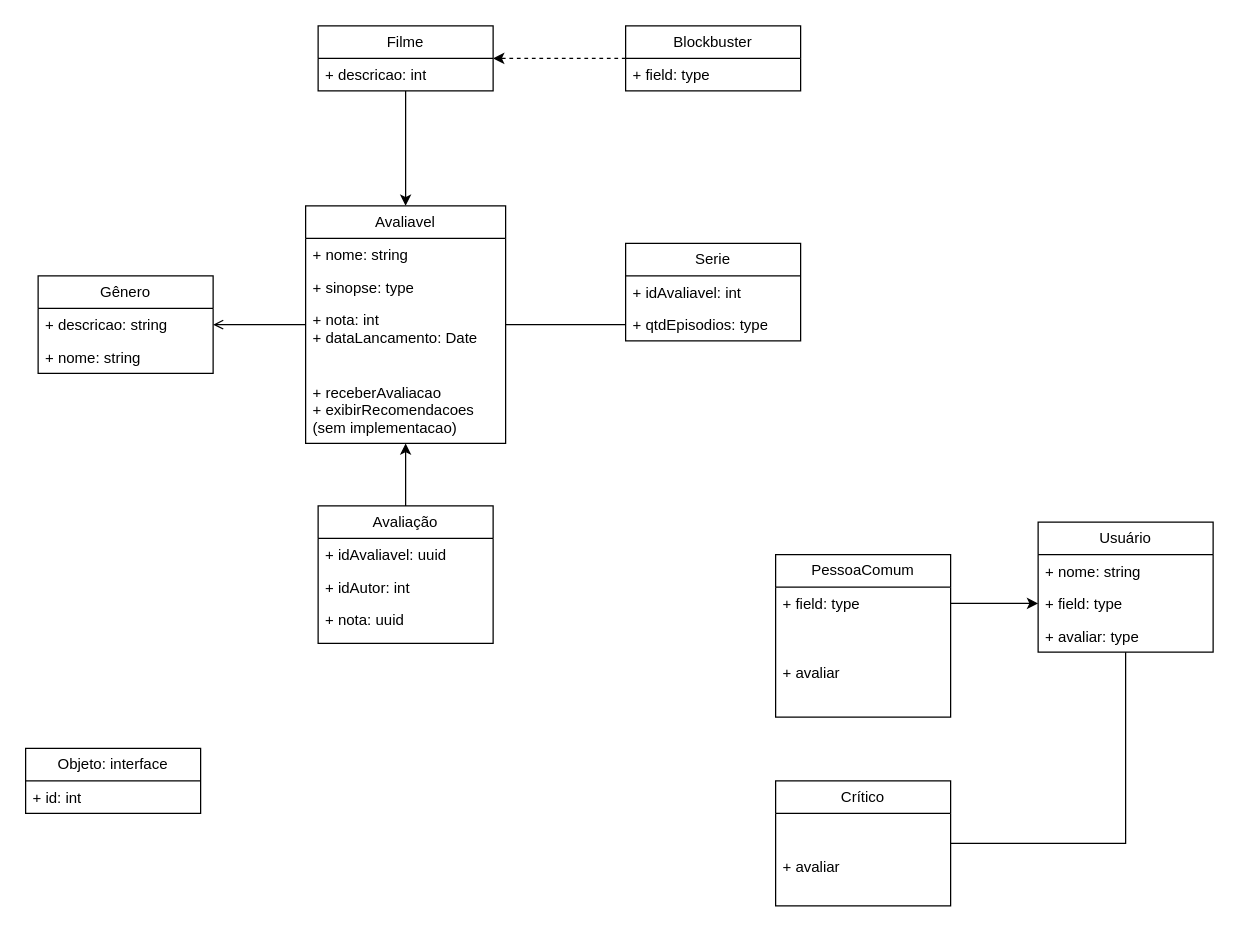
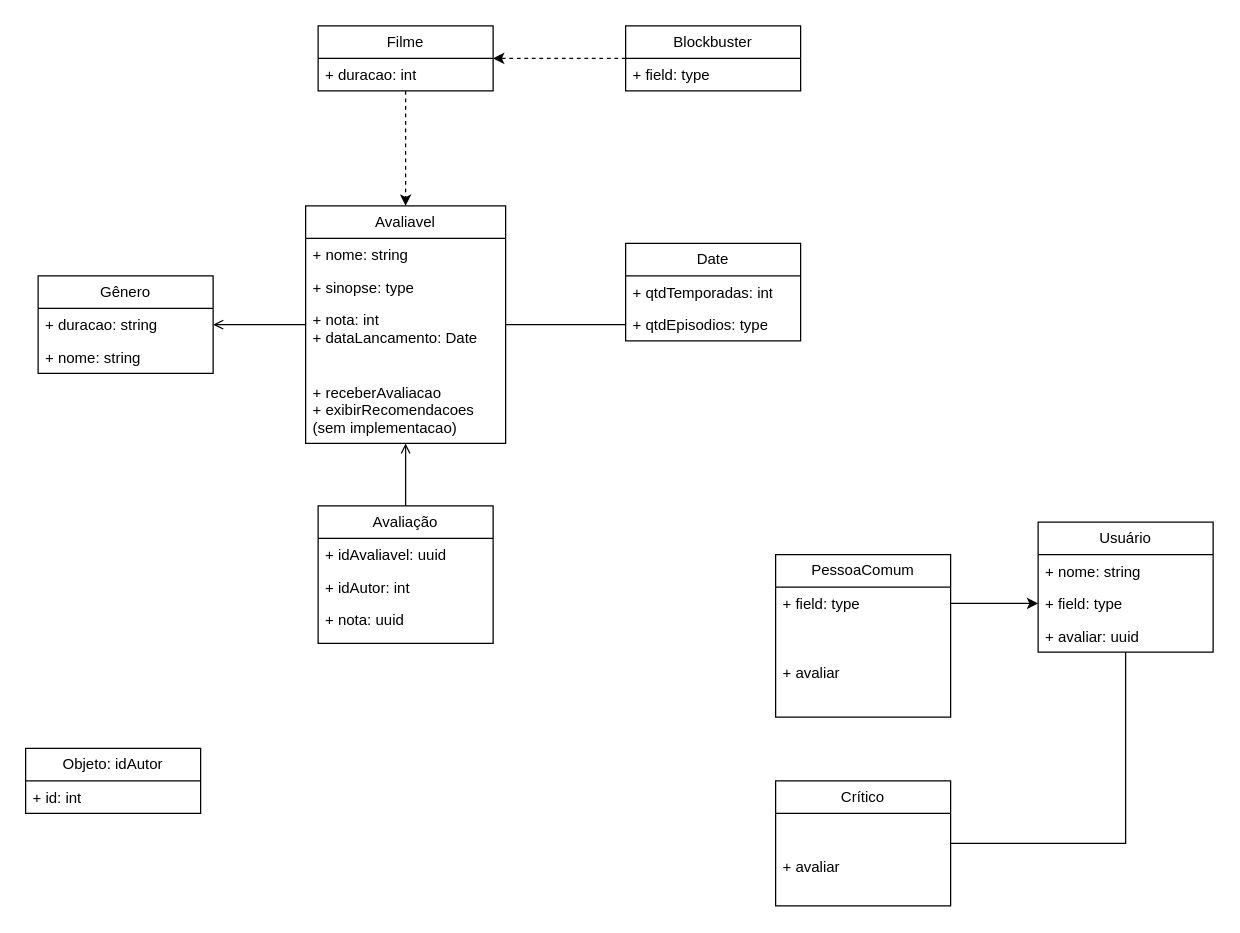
(383, 76) -> (377, 76)
(406, 145) -> (406, 145)
(713, 259) -> (713, 259)
(693, 293) -> (709, 293)
(116, 326) -> (109, 326)
(406, 453) -> (406, 451)
(1099, 637) -> (1097, 637)
(113, 764) -> (113, 764)
